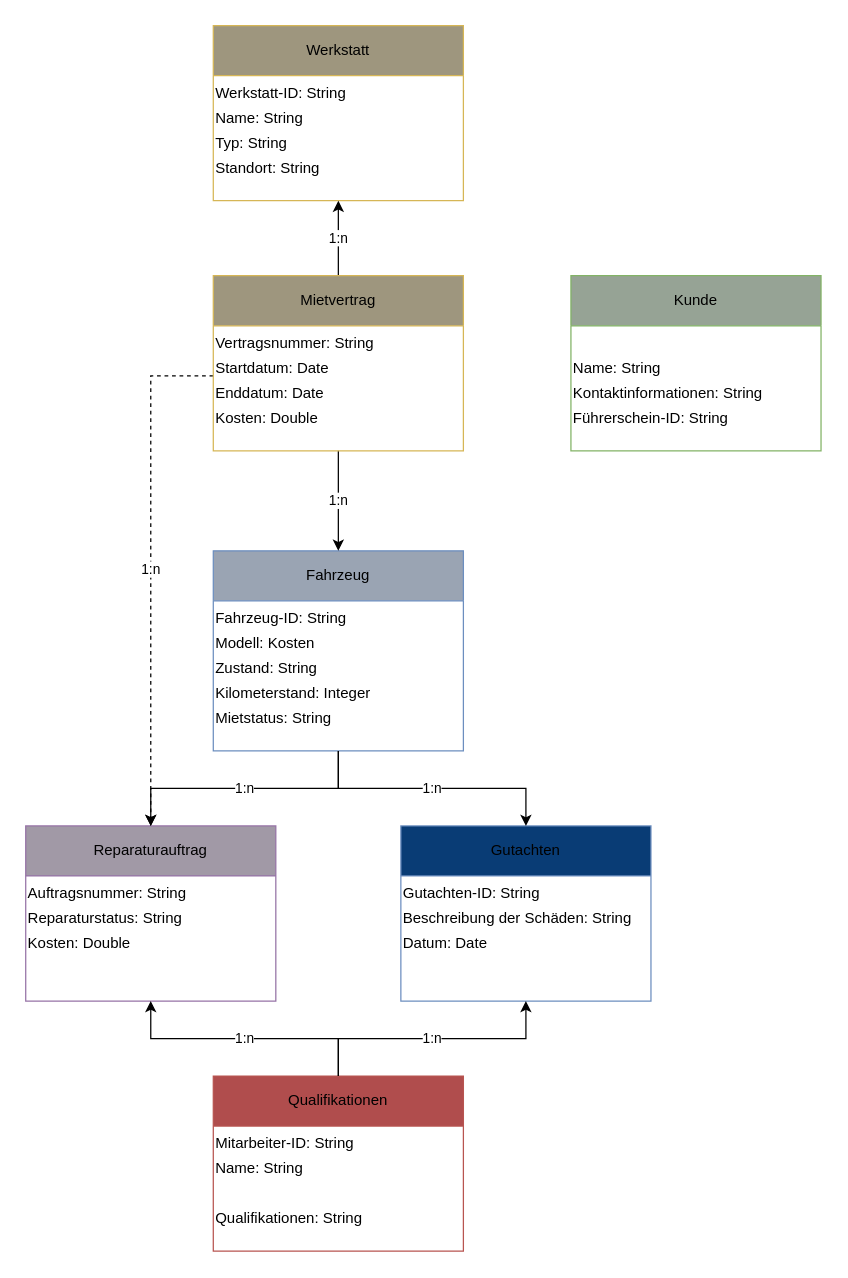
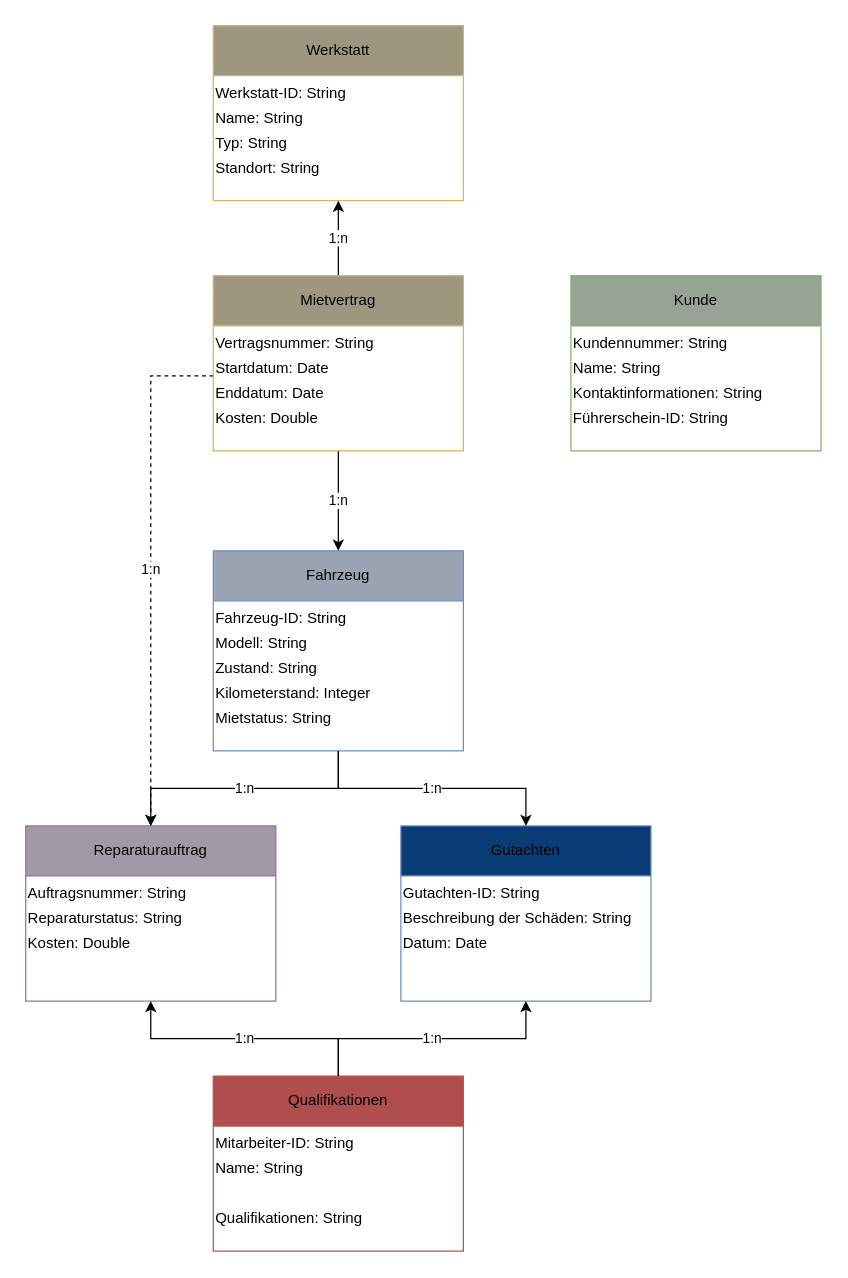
none -> (696, 338)
(267, 643) -> (265, 643)
